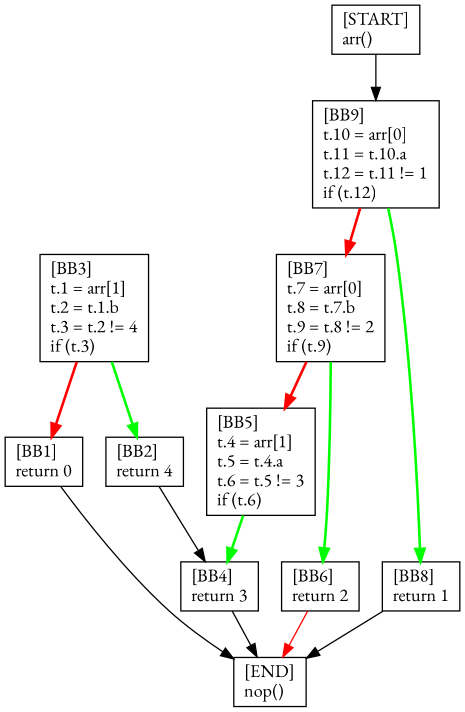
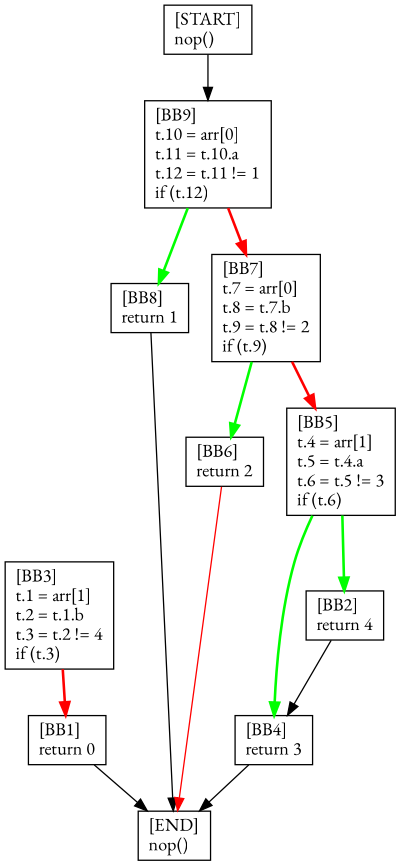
(376, 30) -> (208, 30)
(122, 393) -> (343, 546)
